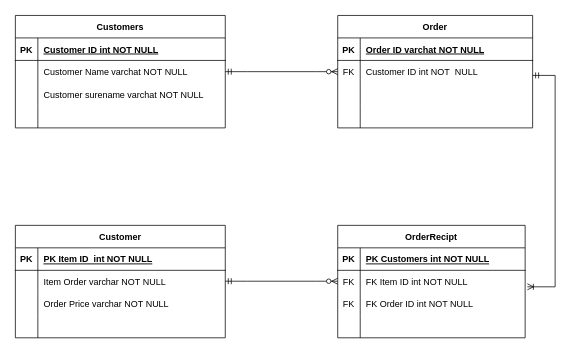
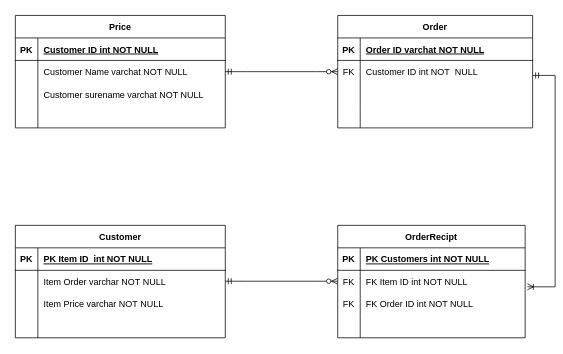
(120, 27) -> (120, 27)
(108, 305) -> (106, 305)
